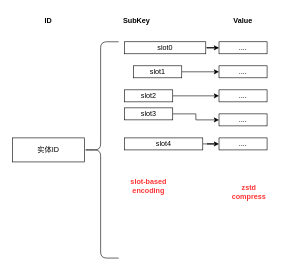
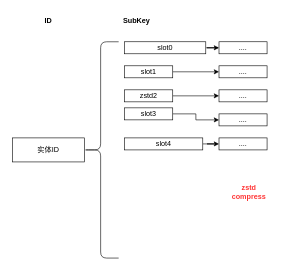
(243, 21) -> none
(158, 72) -> (149, 72)
(149, 96) -> (149, 96)
(149, 186) -> none
